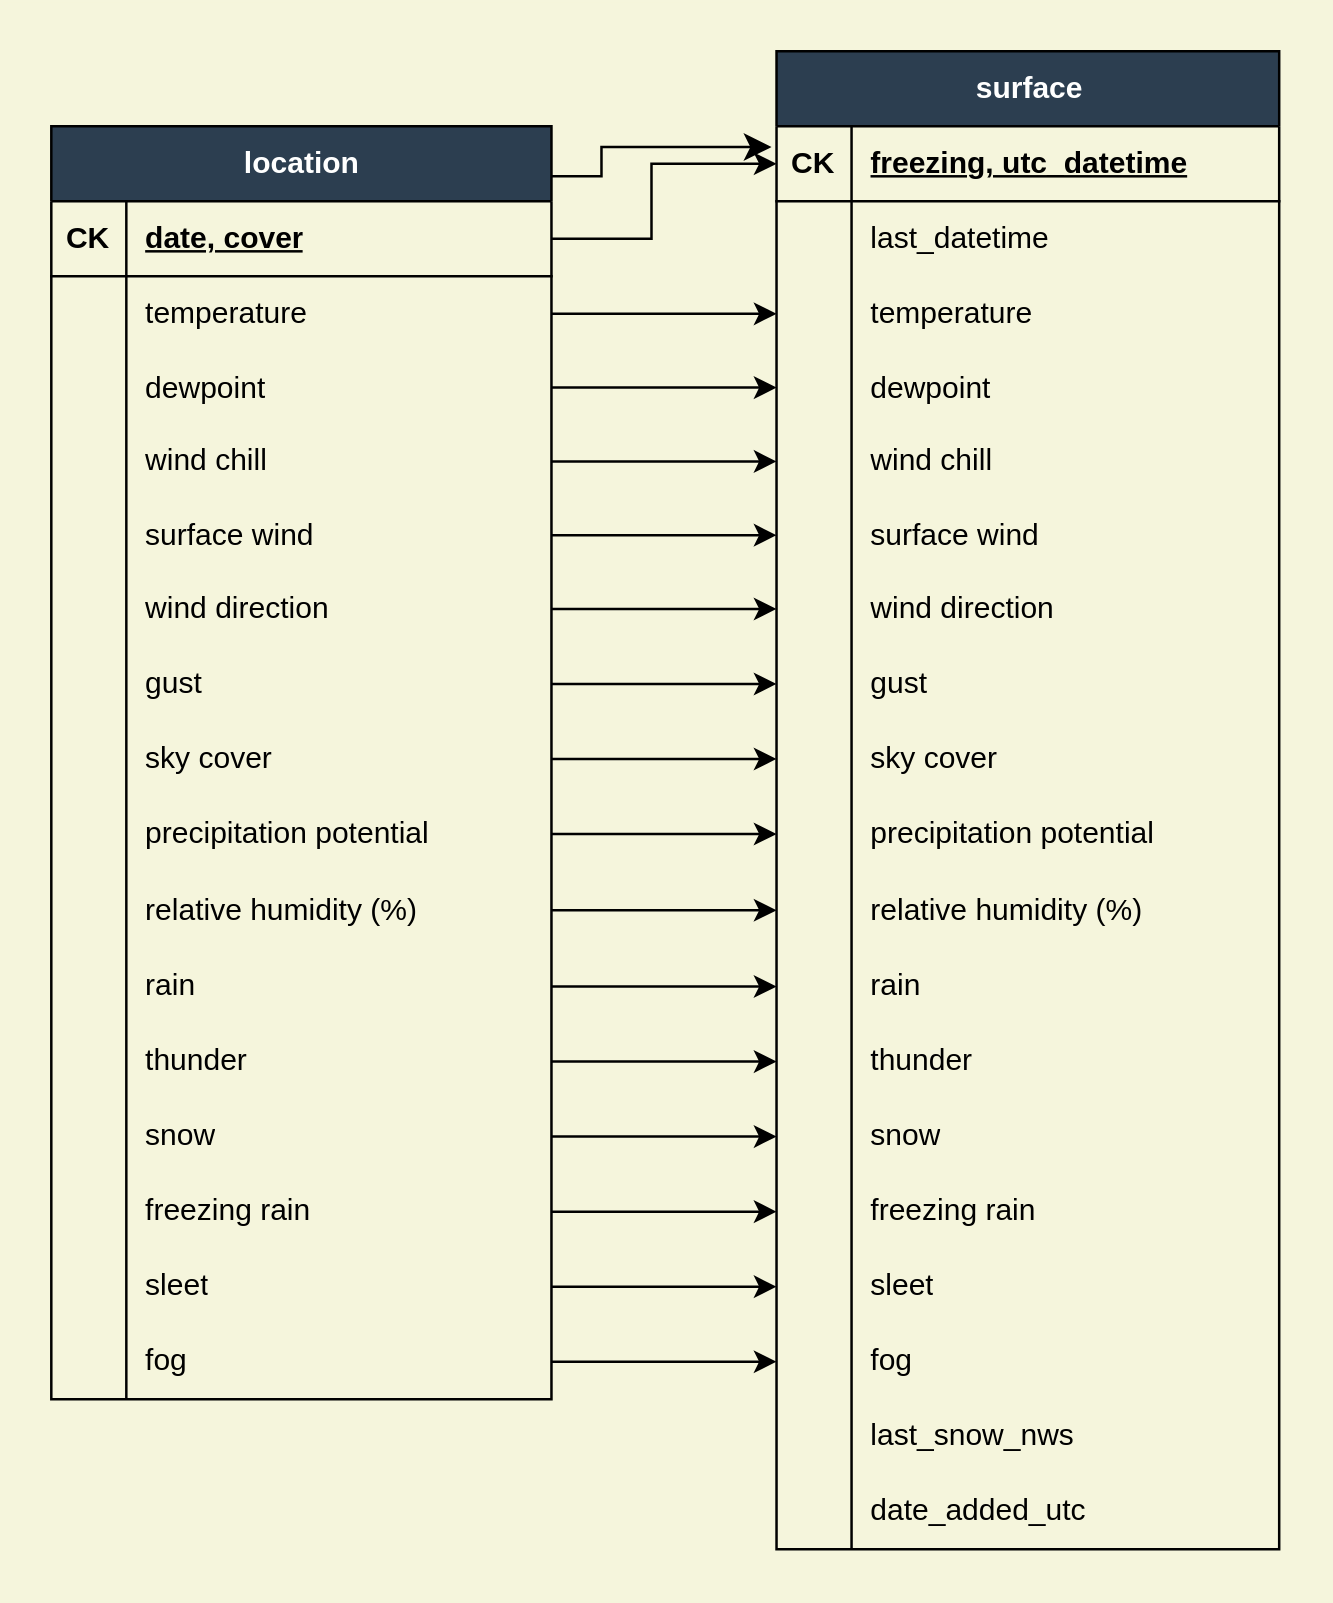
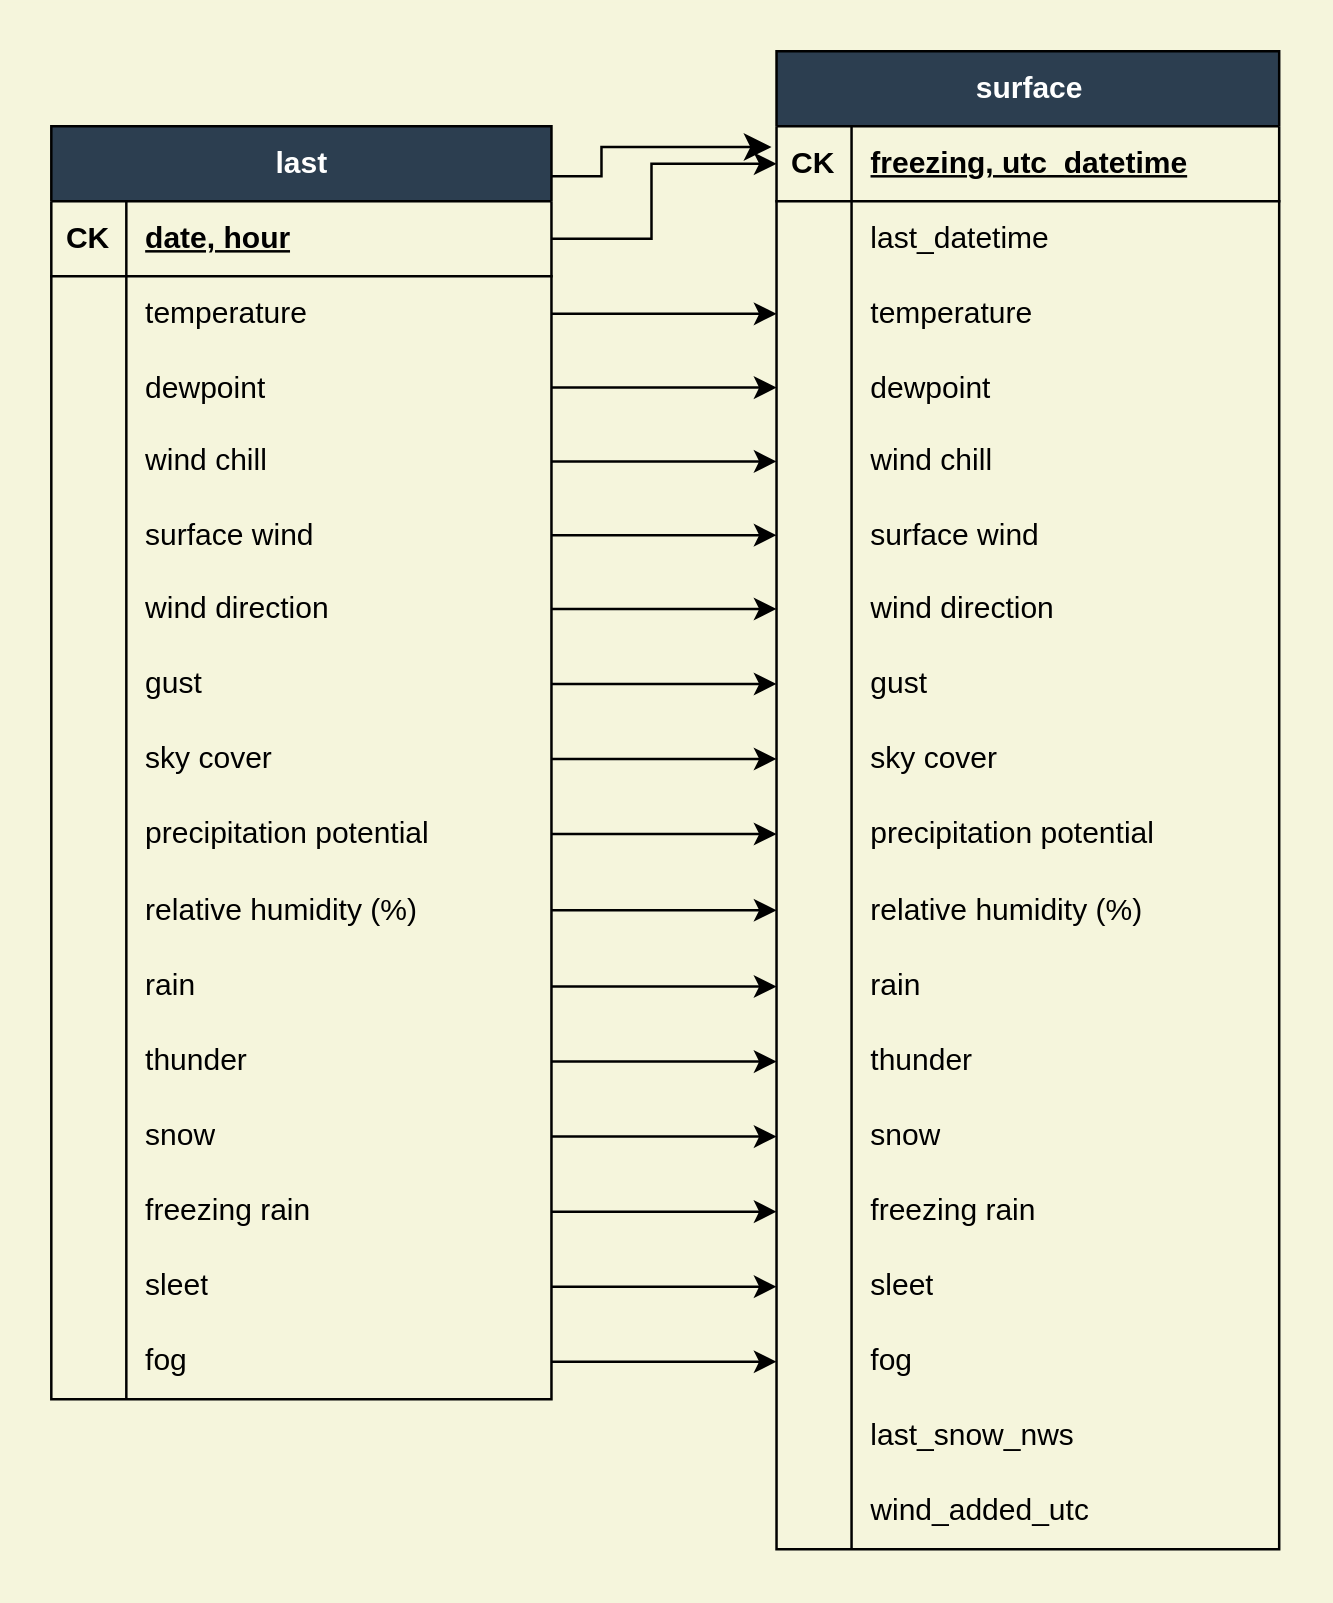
(303, 164) -> (303, 164)
(231, 239) -> (222, 239)
(989, 1511) -> (985, 1511)
